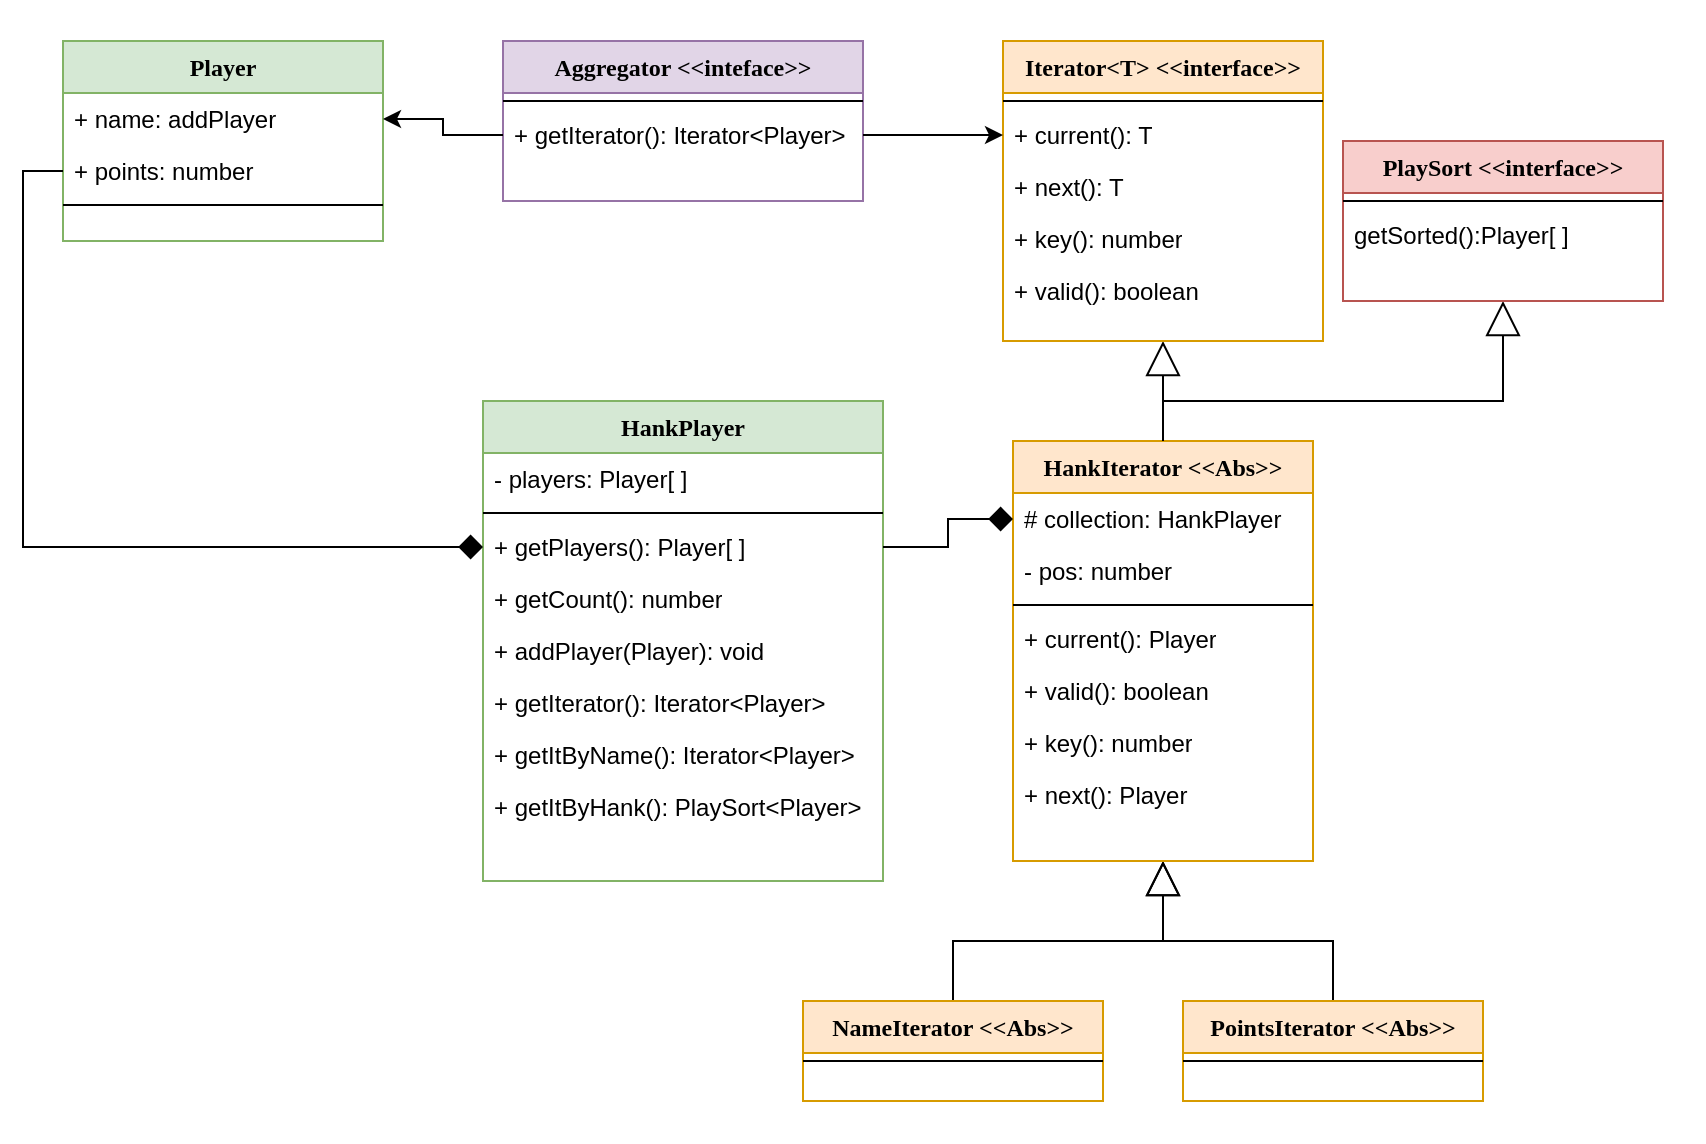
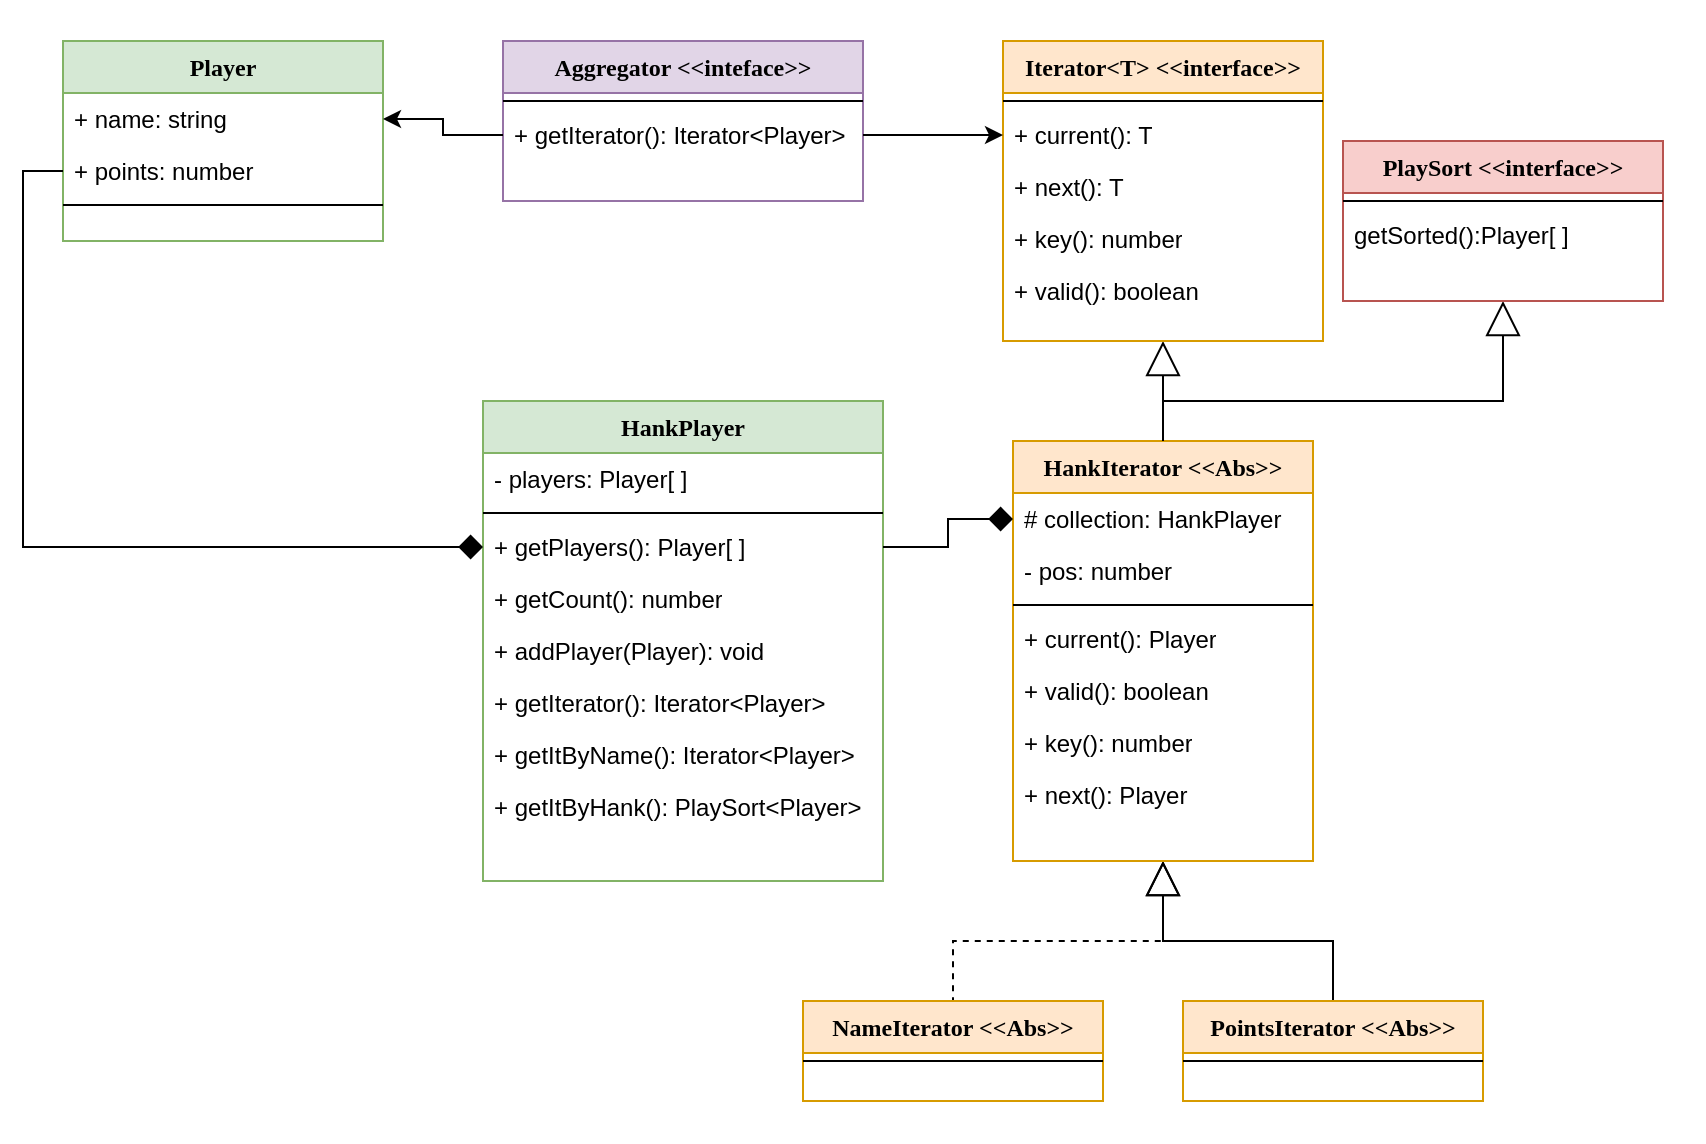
(177, 121) -> (157, 121)
(1028, 941) -> (1028, 941)
